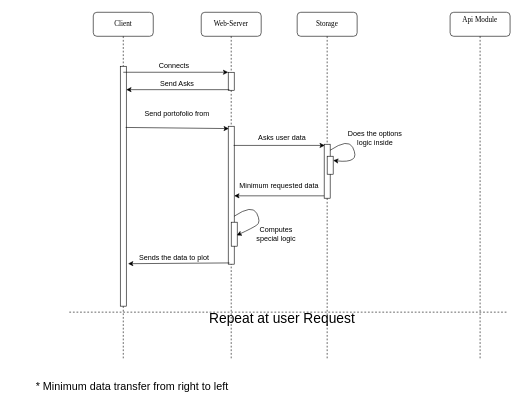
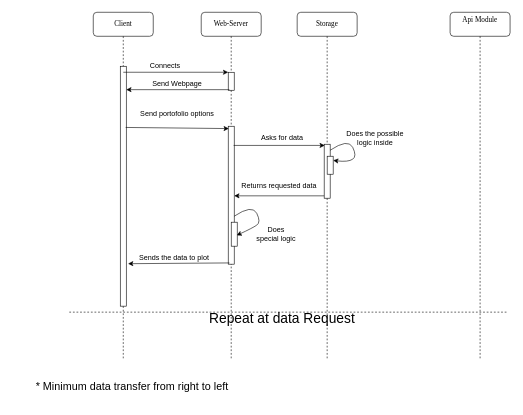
(174, 66) -> (165, 66)
(177, 84) -> (177, 84)
(177, 114) -> (177, 114)
(282, 138) -> (282, 138)
(375, 138) -> (375, 138)
(279, 186) -> (279, 186)
(276, 234) -> (276, 234)
(282, 318) -> (282, 318)
